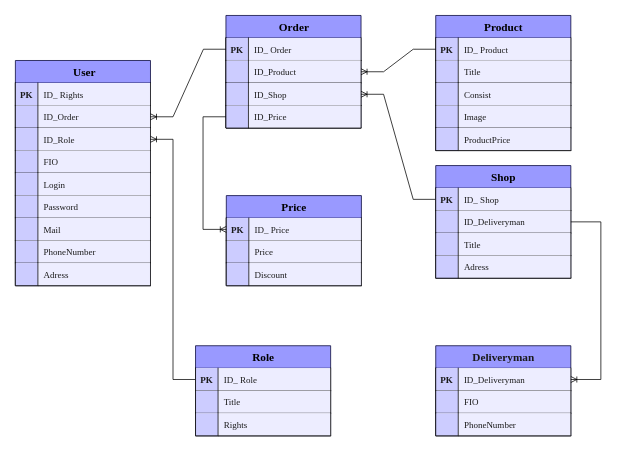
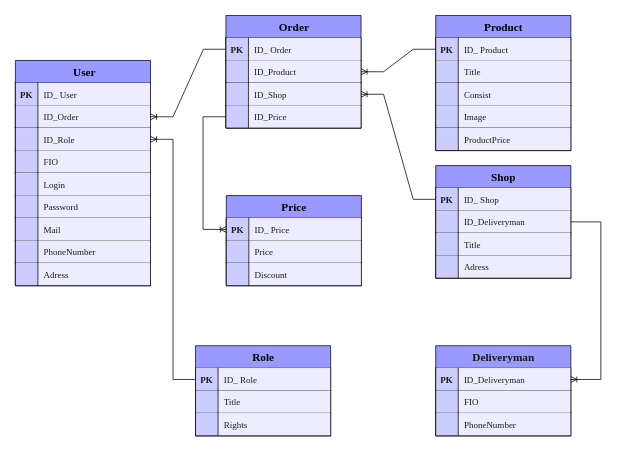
(66, 95) -> (62, 95)
